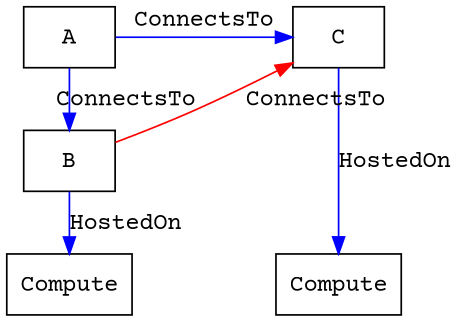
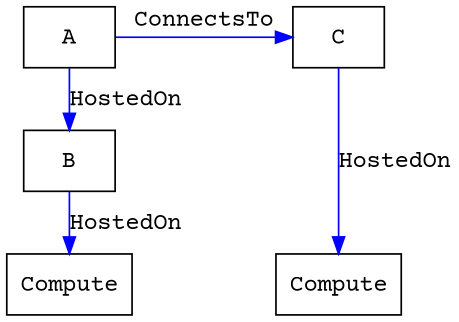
(126, 99) -> (126, 99)
(197, 109) -> none
